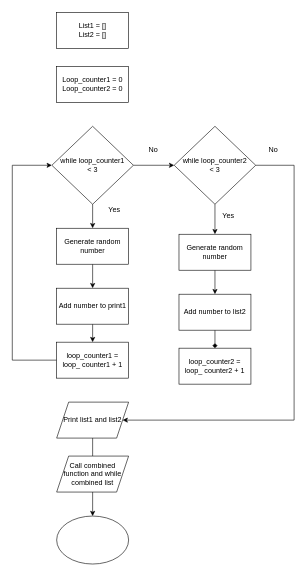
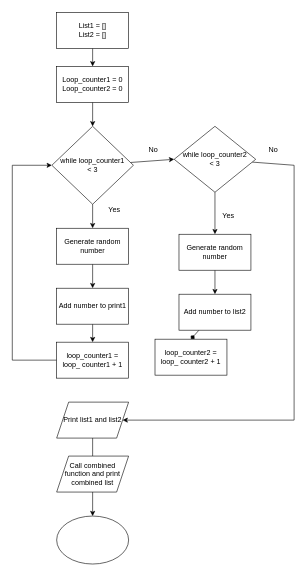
none -> (93, 55)
none -> (93, 112)
(215, 165) -> (215, 159)
(215, 366) -> (191, 357)
(93, 474) -> (93, 474)
